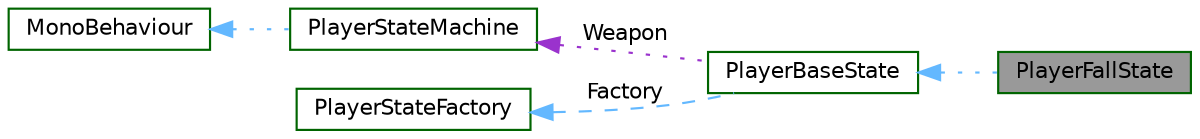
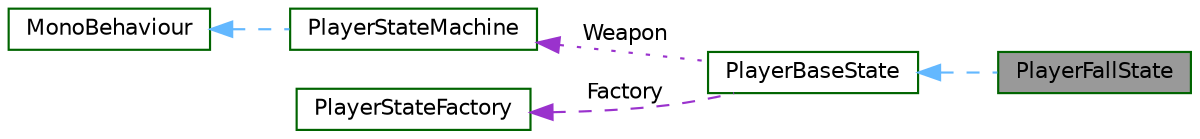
(261, 29) -> (261, 29)
(969, 73) -> (969, 73)
(644, 108) -> (644, 108)
